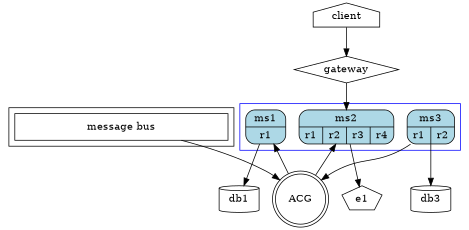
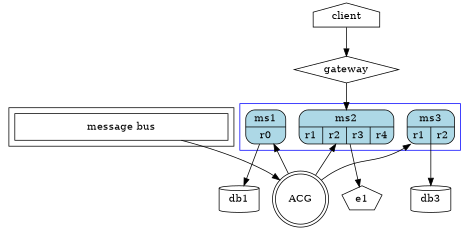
(266, 135) -> (266, 135)
(369, 160) -> (362, 162)
